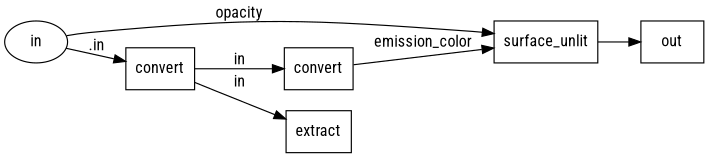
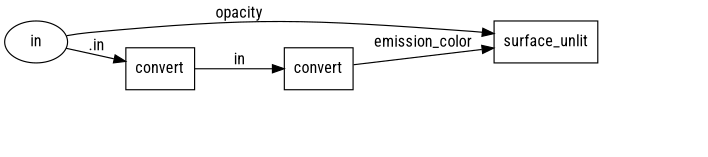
(672, 42) -> none
(319, 132) -> none
